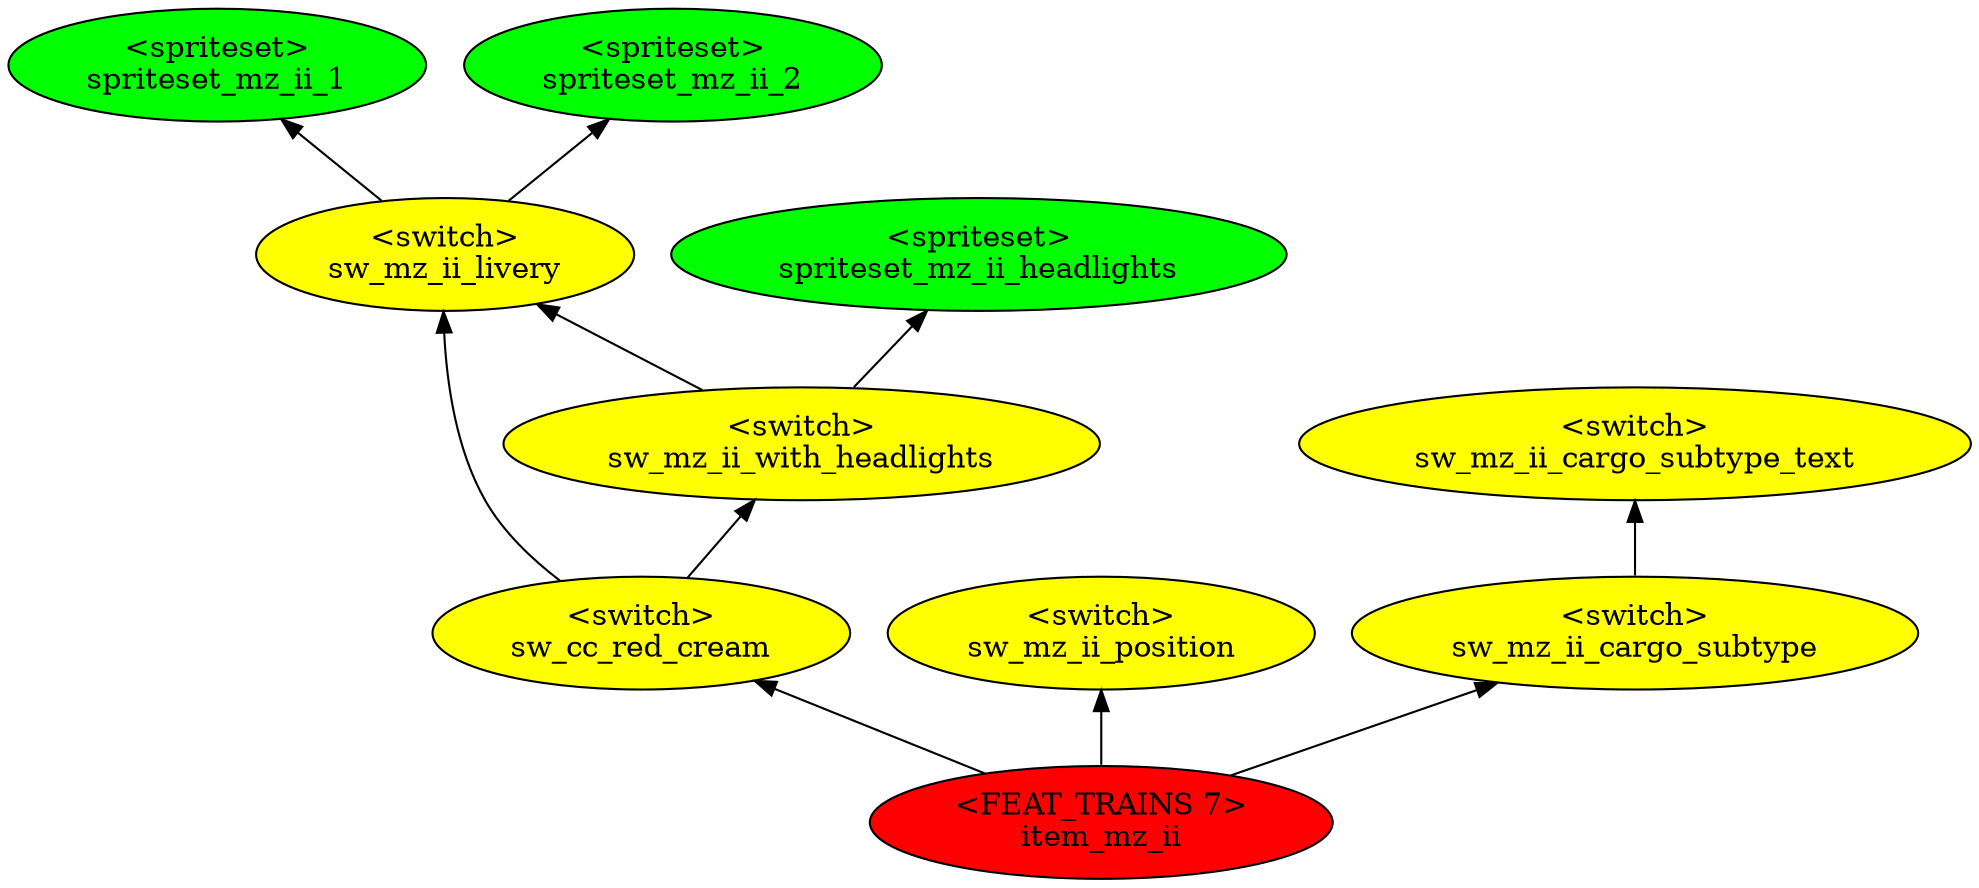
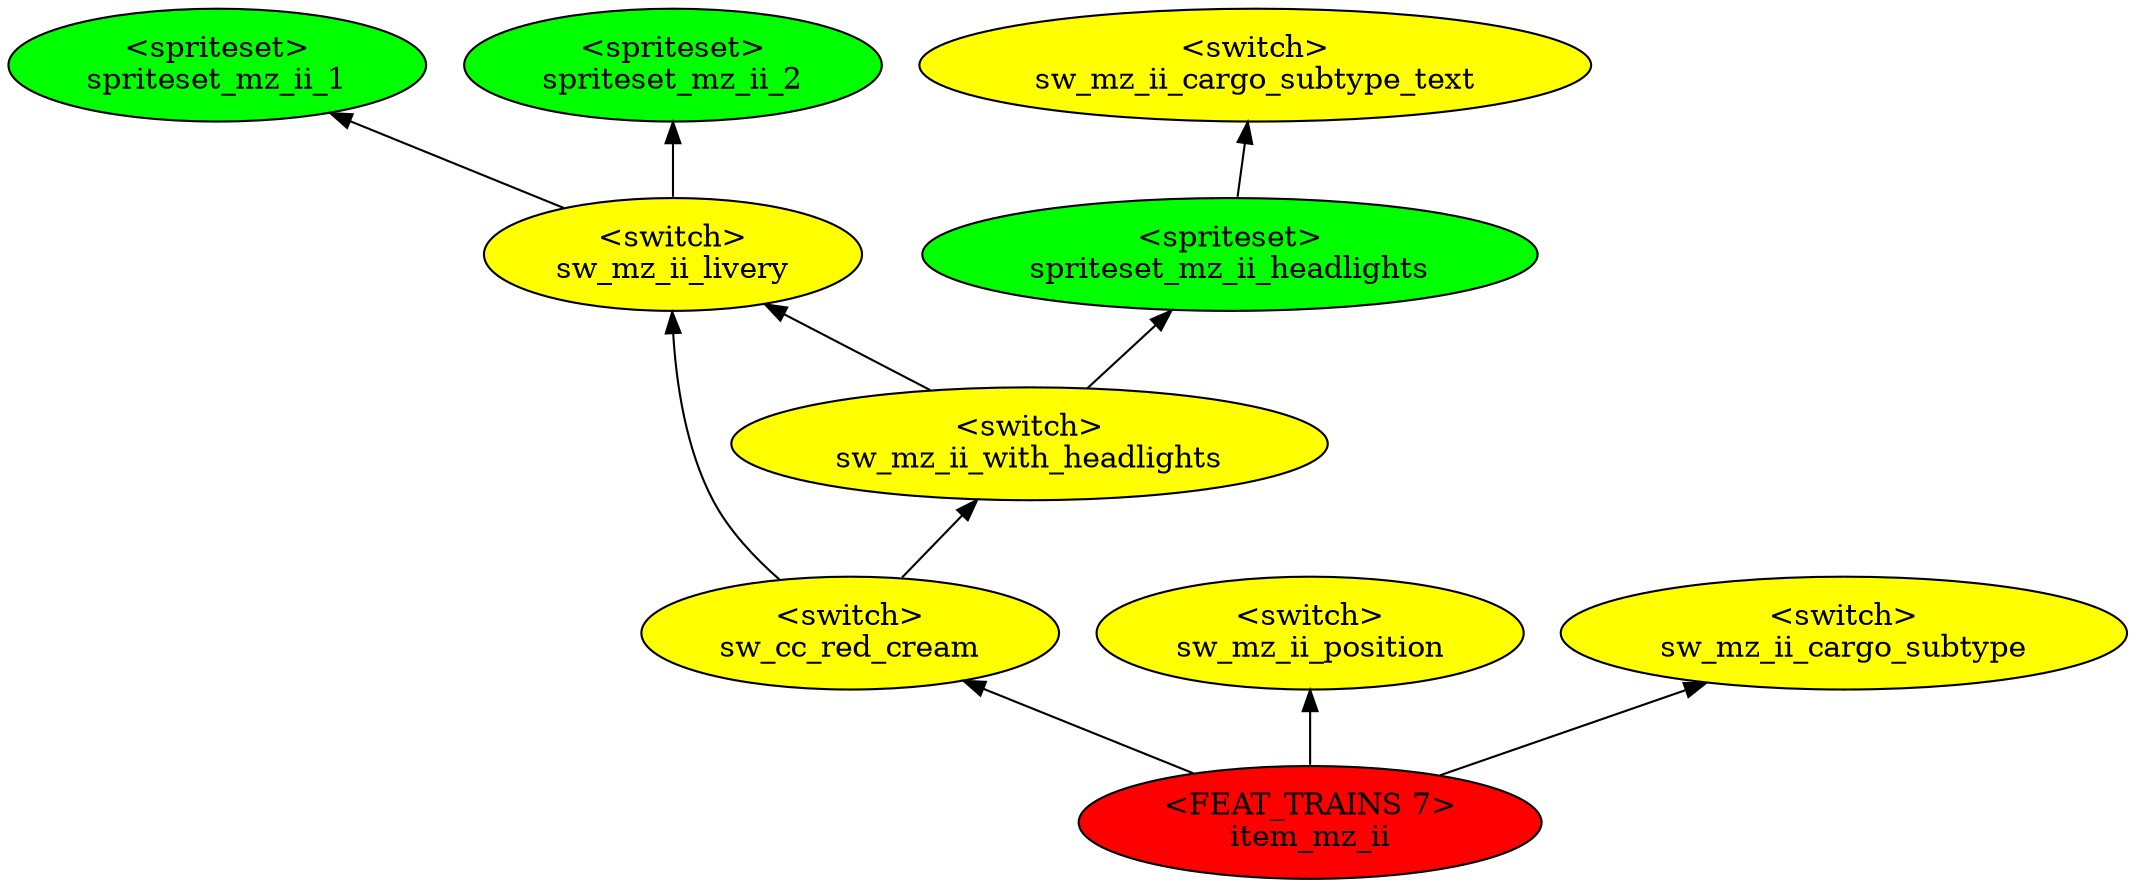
(1635, 549) -> (1241, 170)
